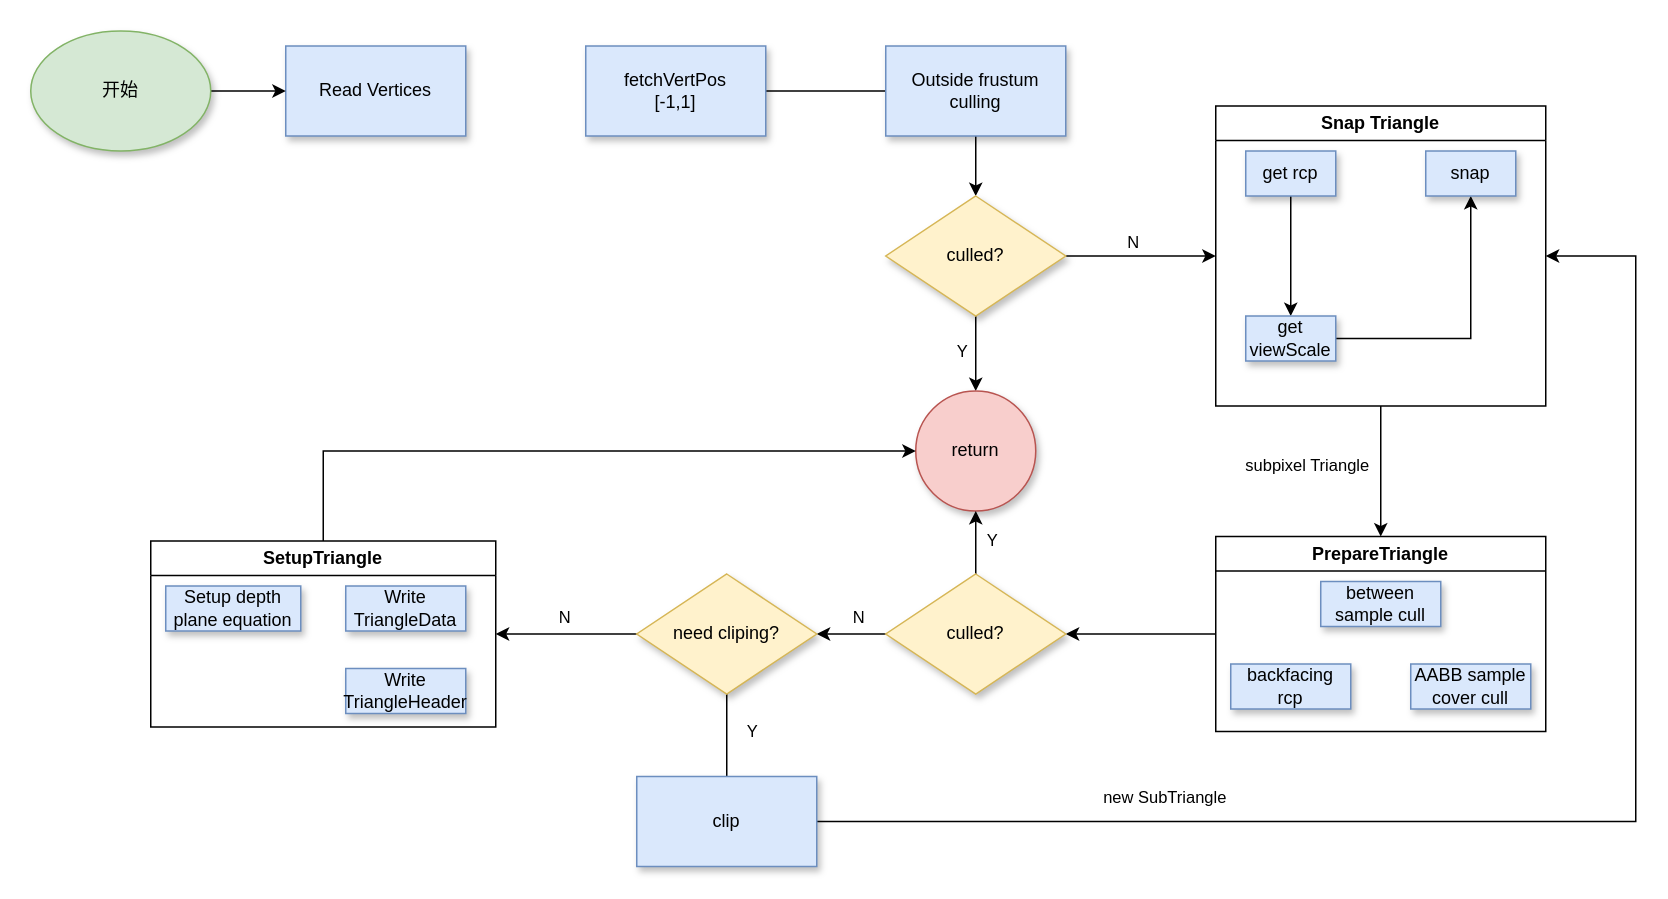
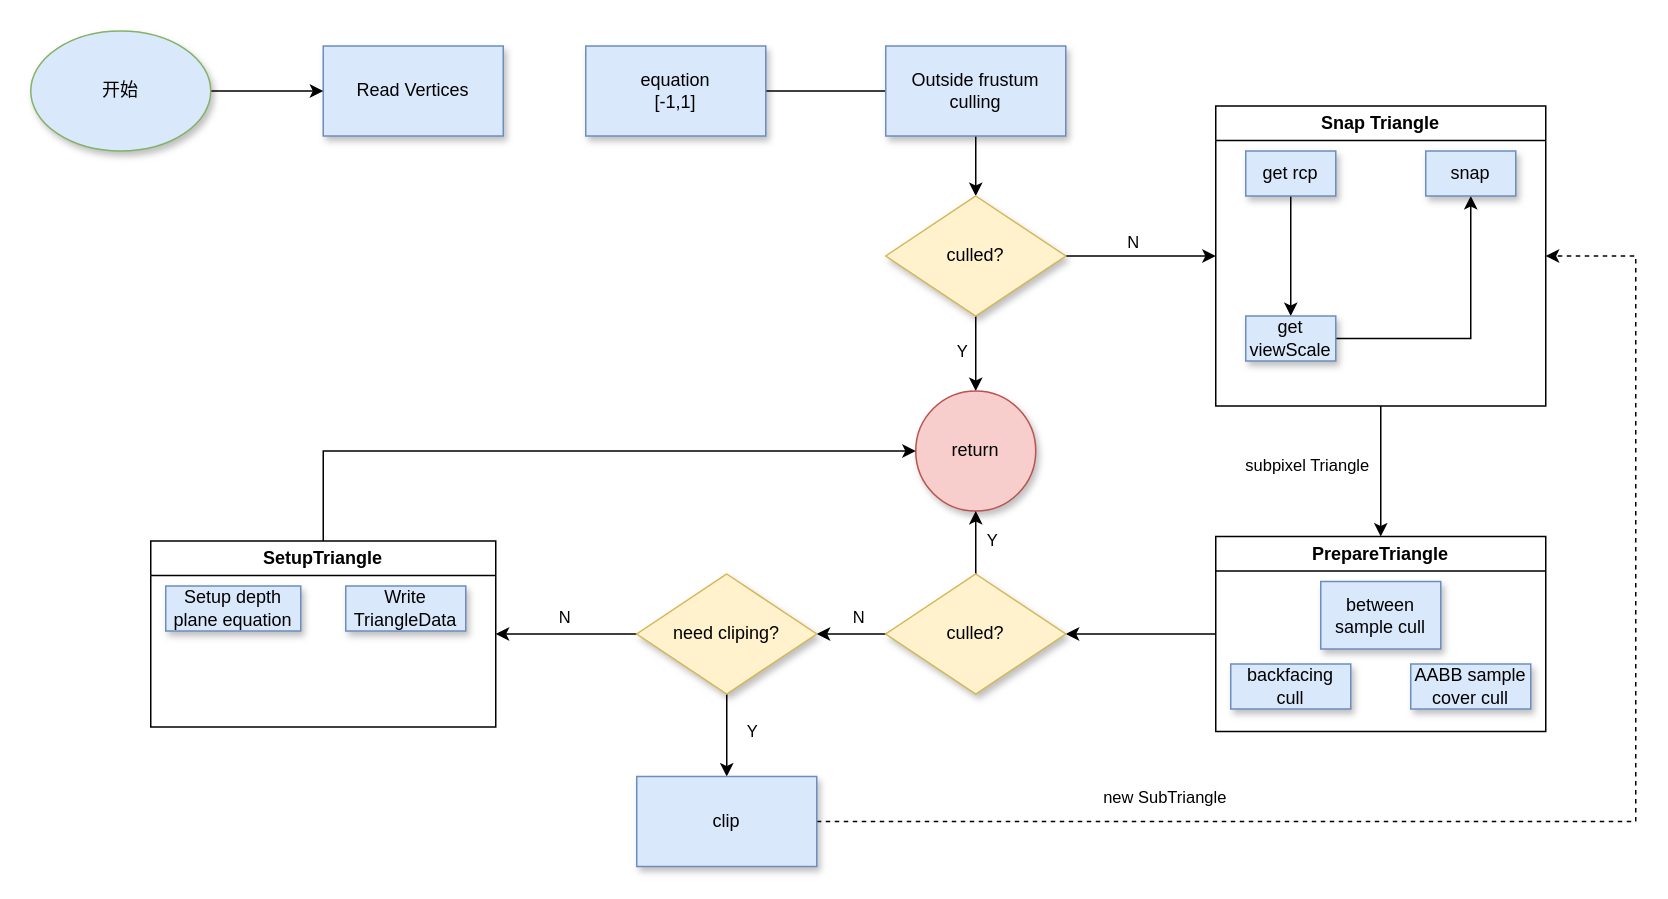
(121, 91) -> (121, 91)
(376, 91) -> (413, 91)
(676, 91) -> (676, 91)
(1381, 604) -> (1381, 615)
(1291, 686) -> (1291, 686)
(406, 691) -> none
(727, 769) -> (727, 765)
(1550, 821) -> (1550, 821)
